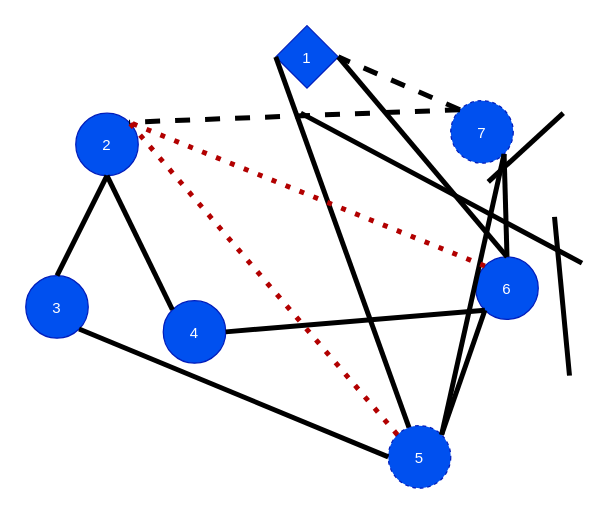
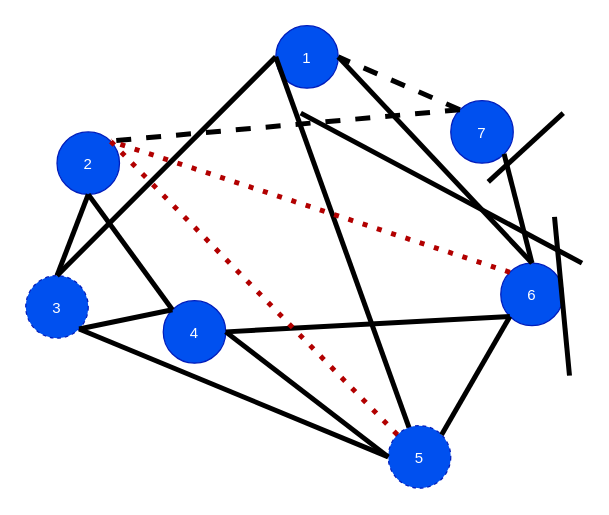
(307, 57) -> (307, 57)
(482, 132) -> (482, 132)
(107, 144) -> (88, 163)
none -> (164, 168)
(507, 288) -> (532, 294)
(57, 307) -> (57, 307)
(468, 316) -> none
none -> (128, 319)
none -> (303, 391)
